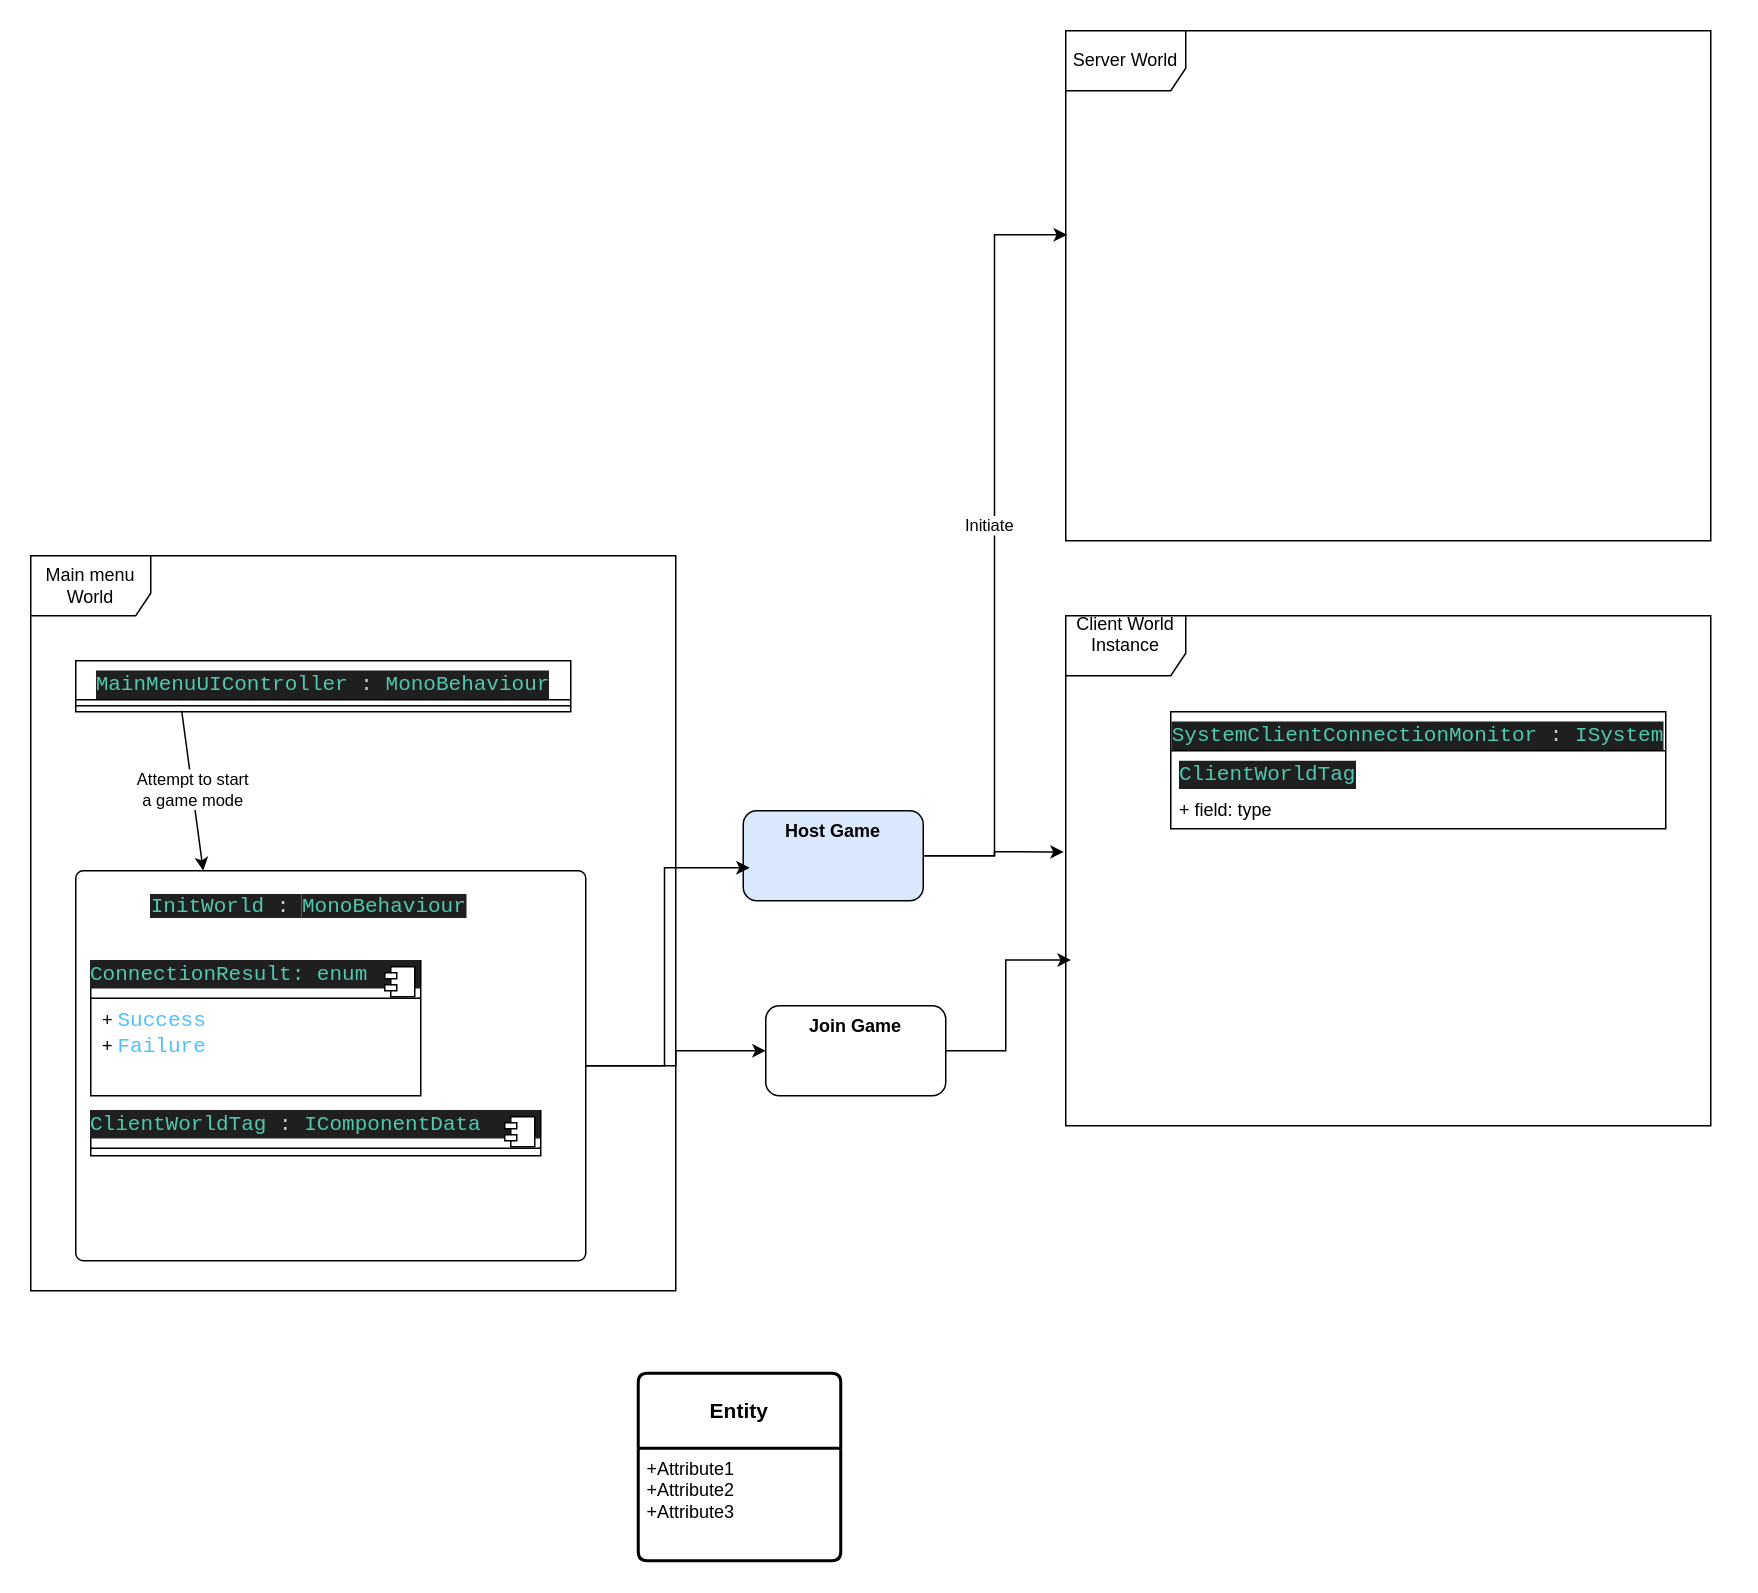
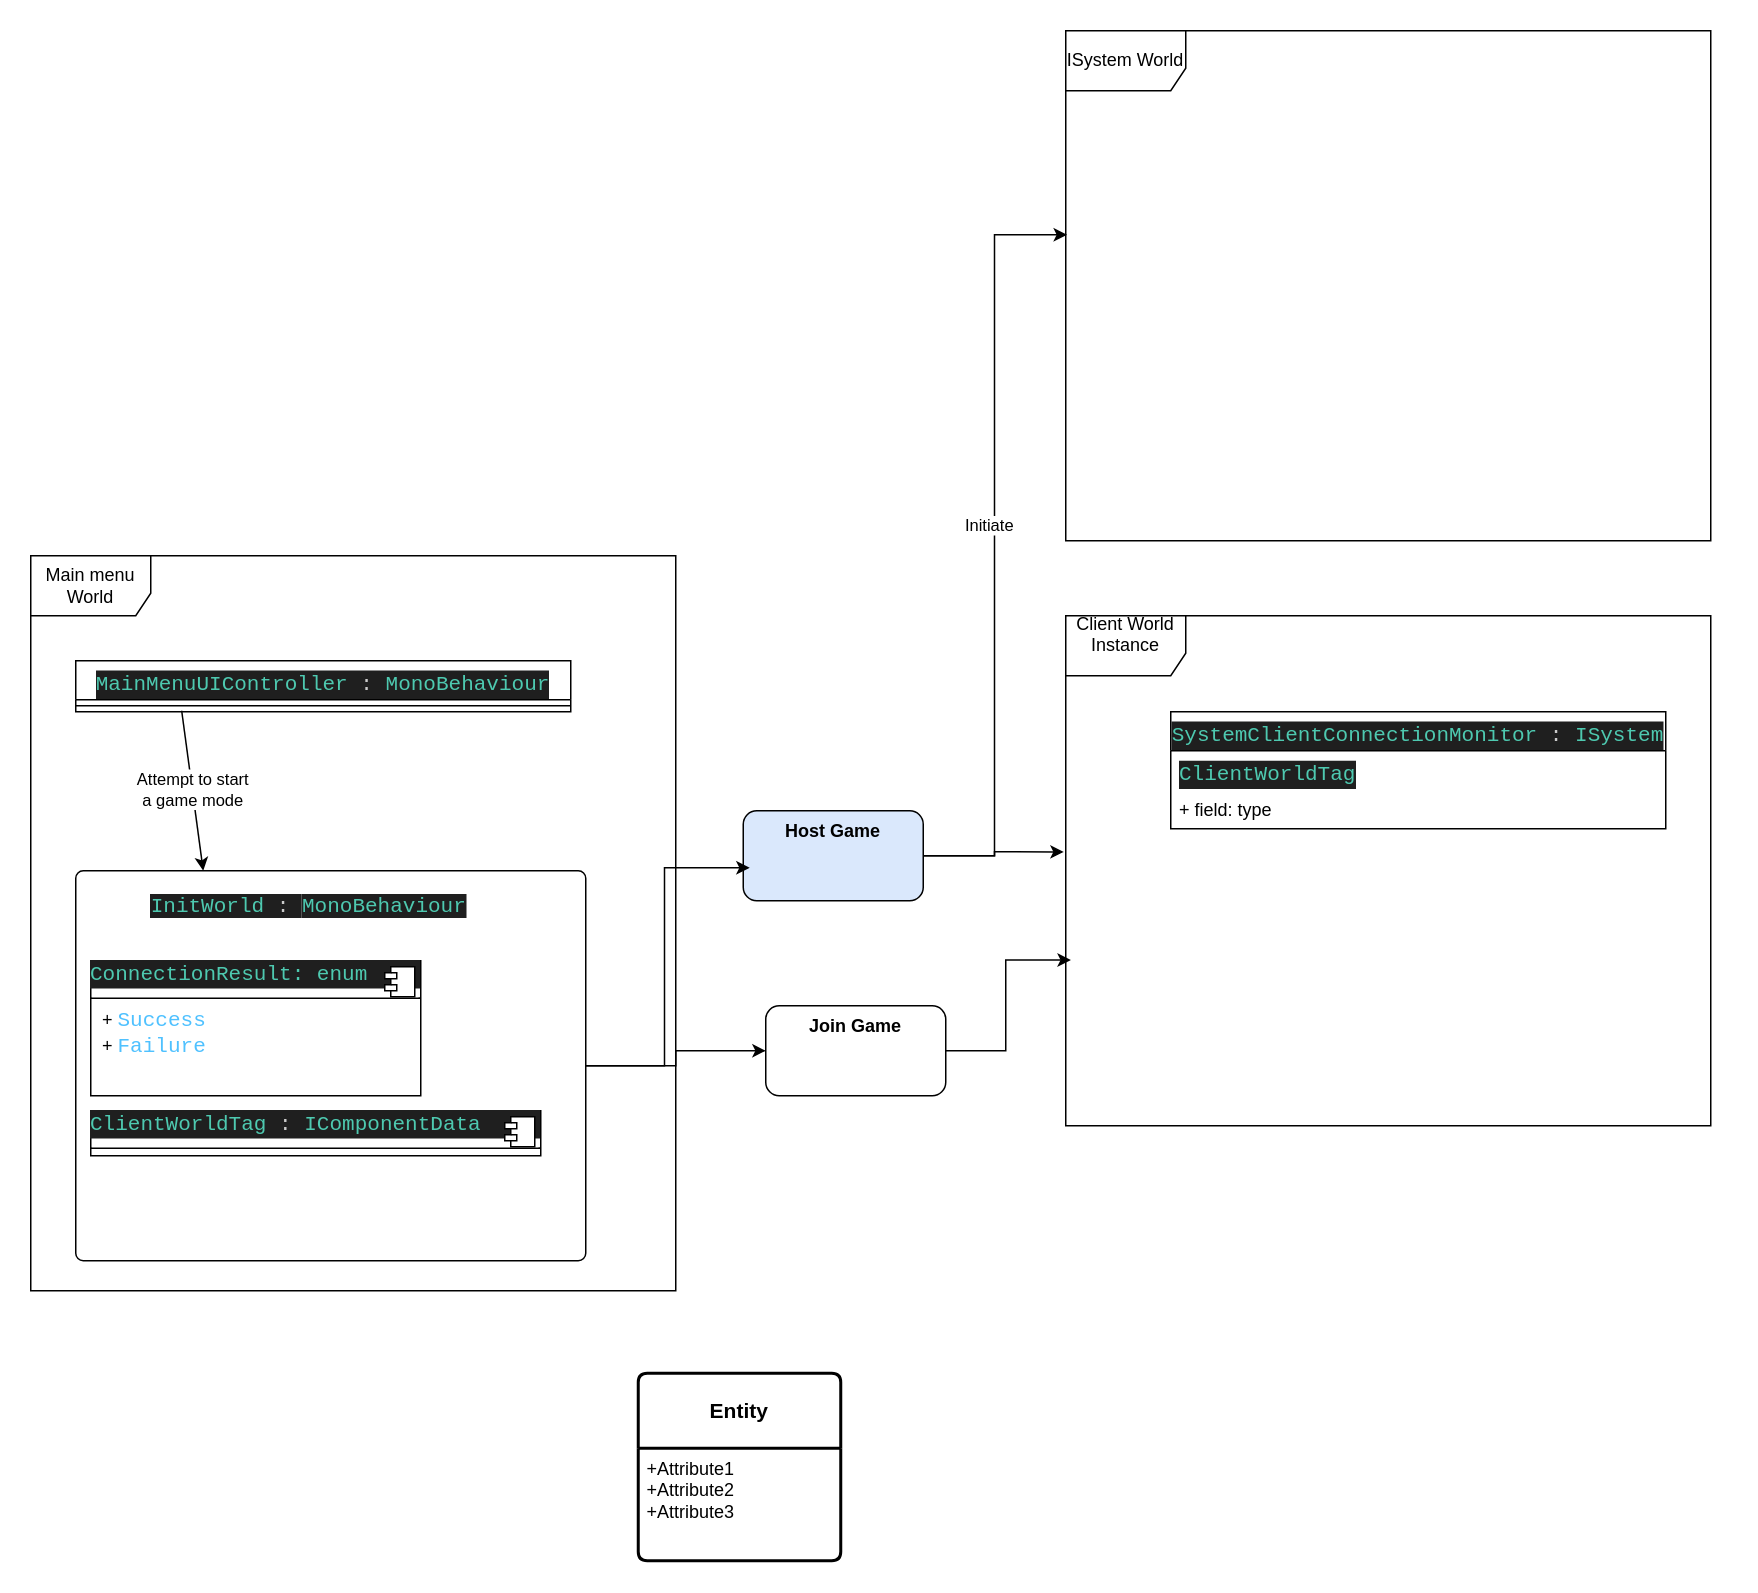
(1126, 61) -> (1126, 61)
